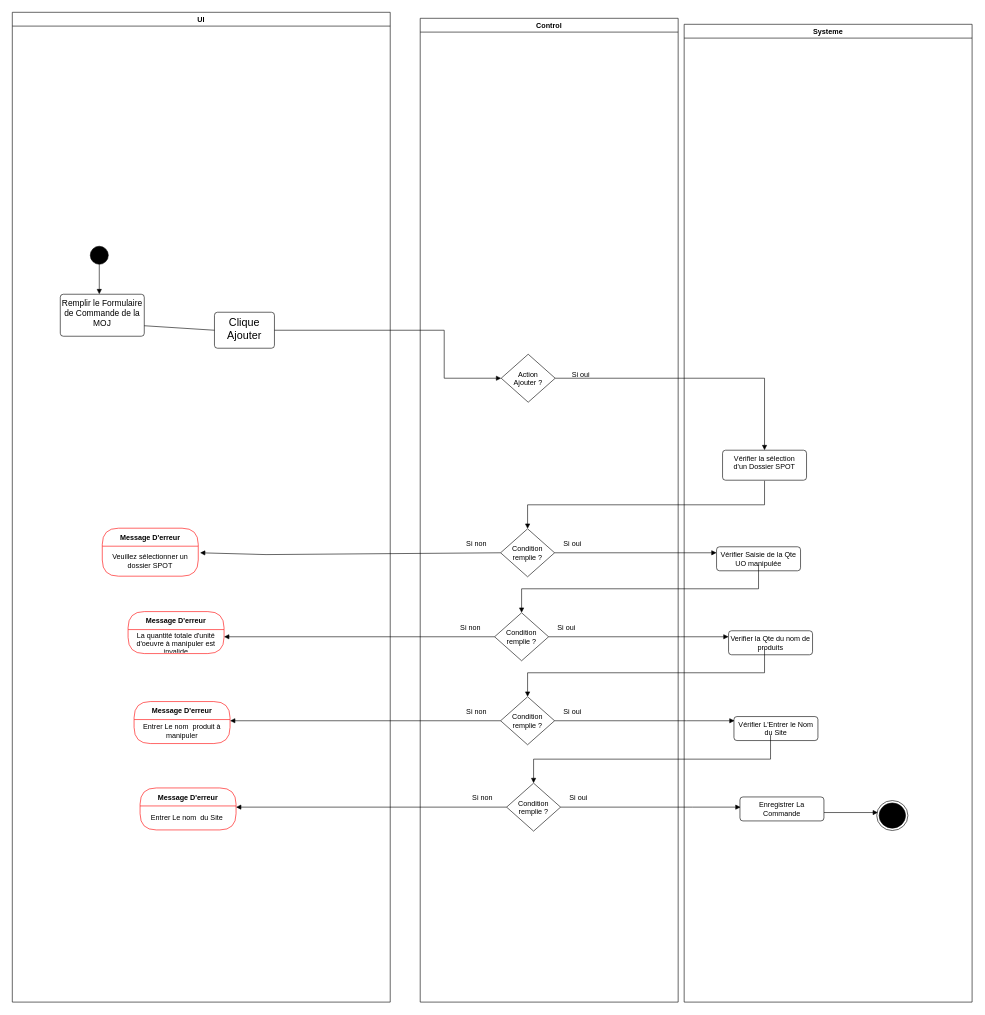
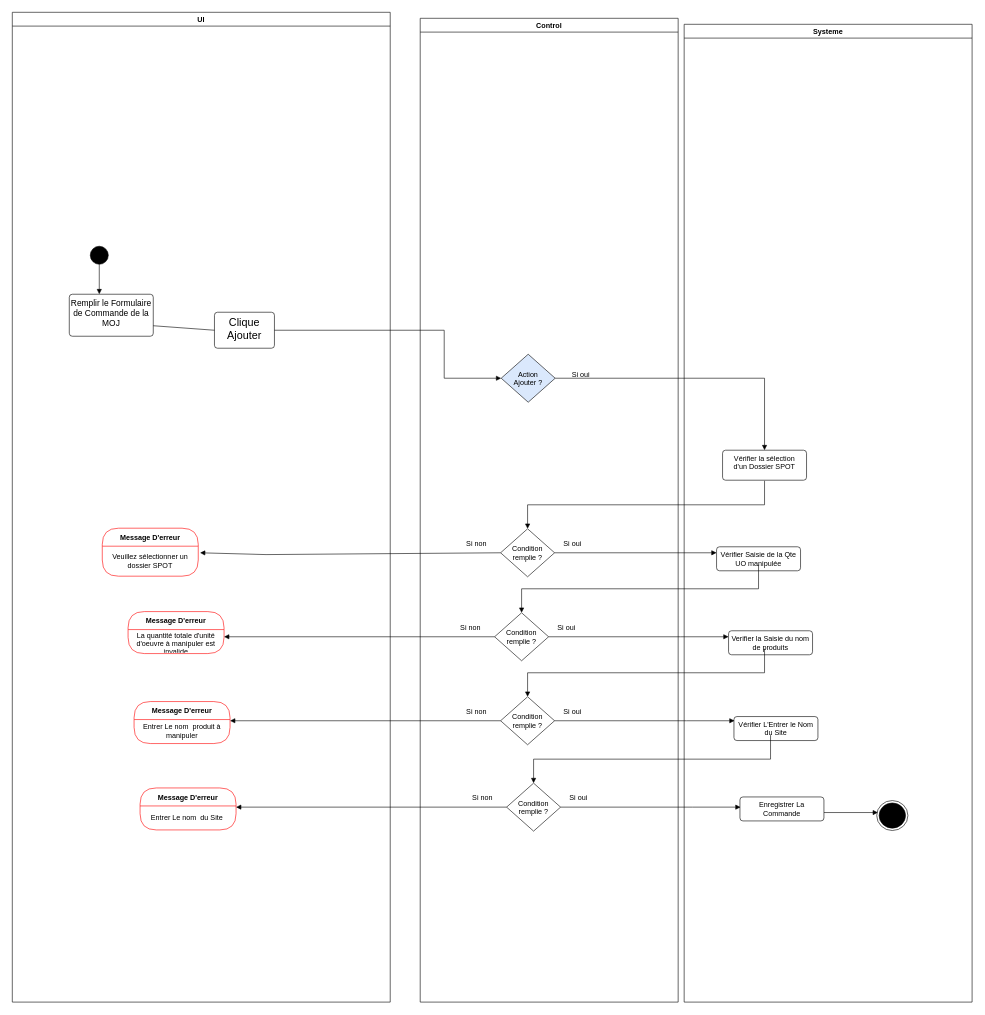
(102, 315) -> (111, 315)
(528, 378) -> (528, 378)
(771, 644) -> (771, 644)
